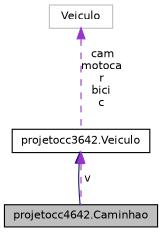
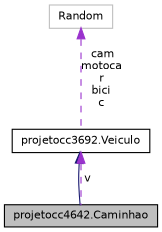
(81, 17) -> (81, 17)
(81, 141) -> (81, 141)
